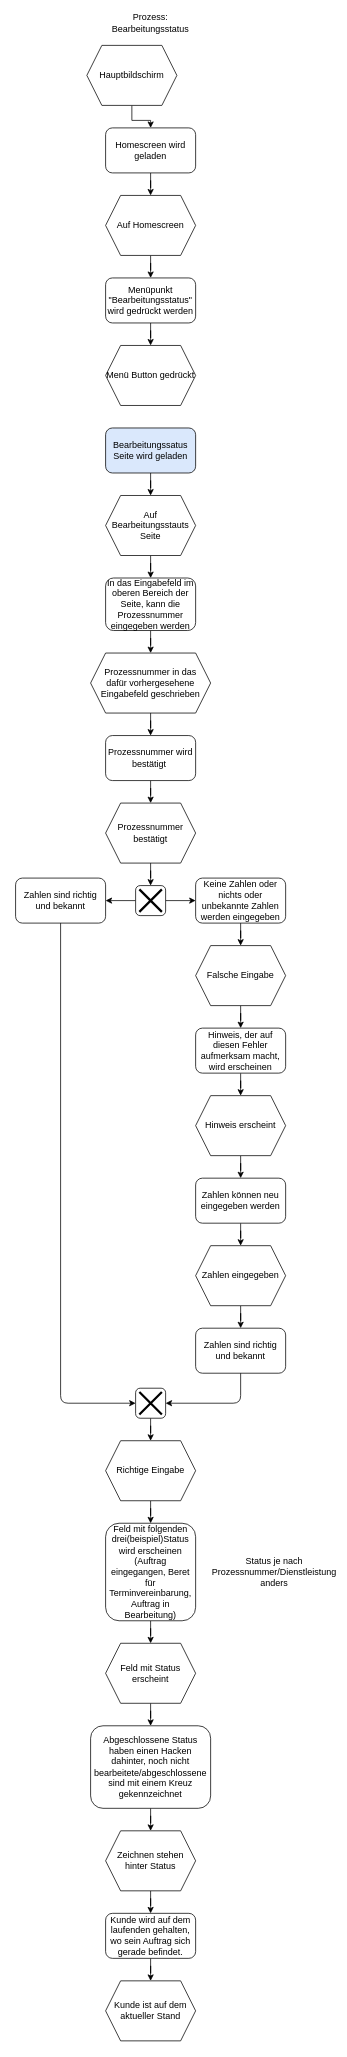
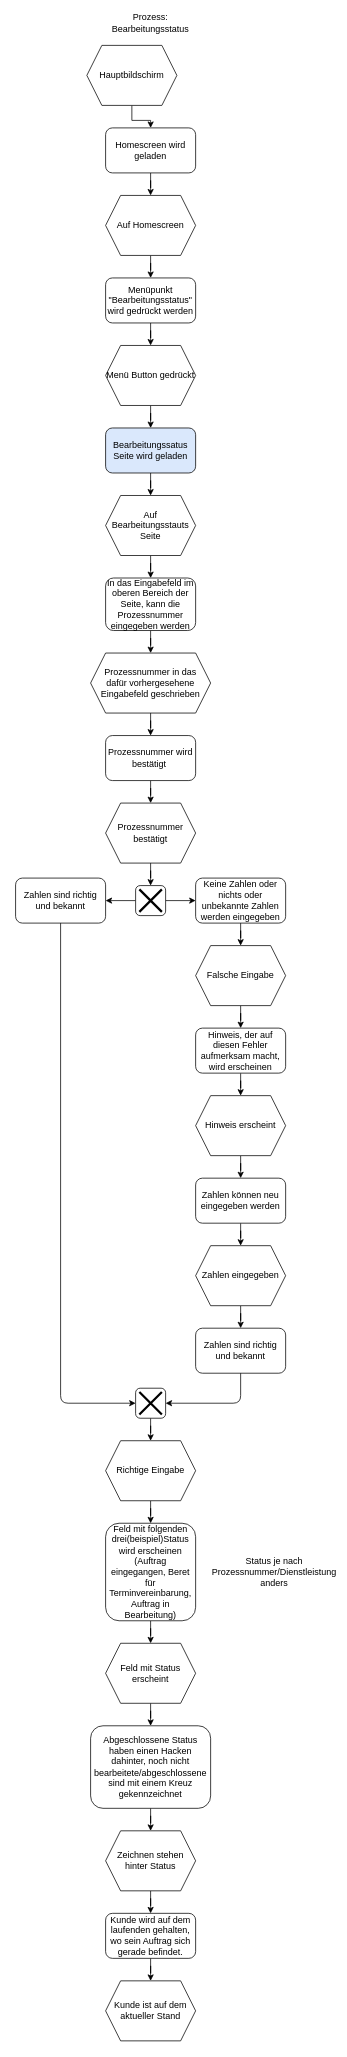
none -> (150, 419)
